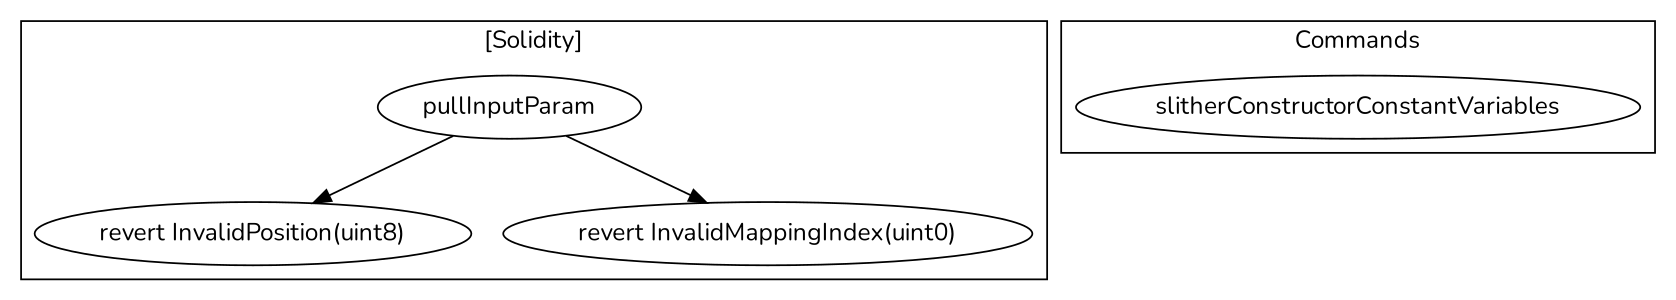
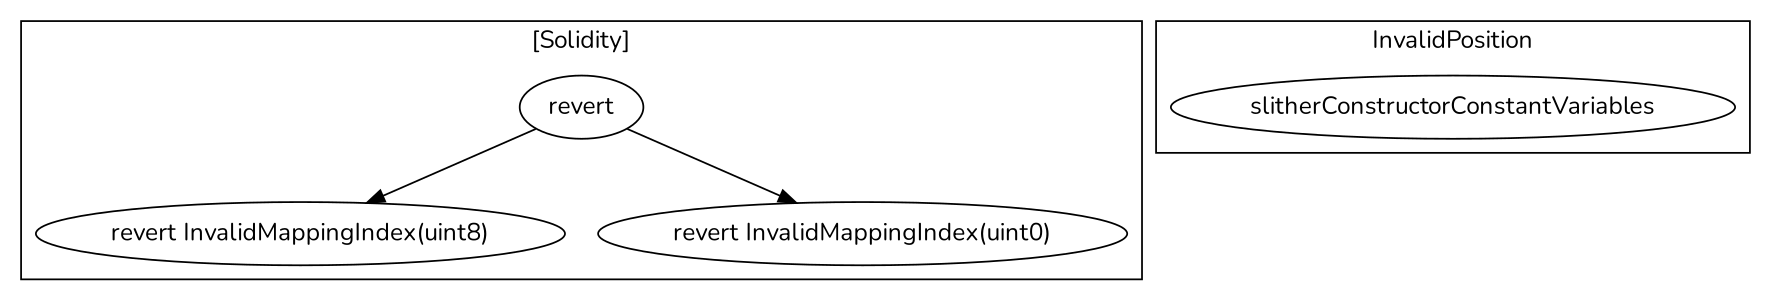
(1358, 41) -> (1453, 41)
(510, 107) -> (582, 107)
(253, 234) -> (300, 234)
